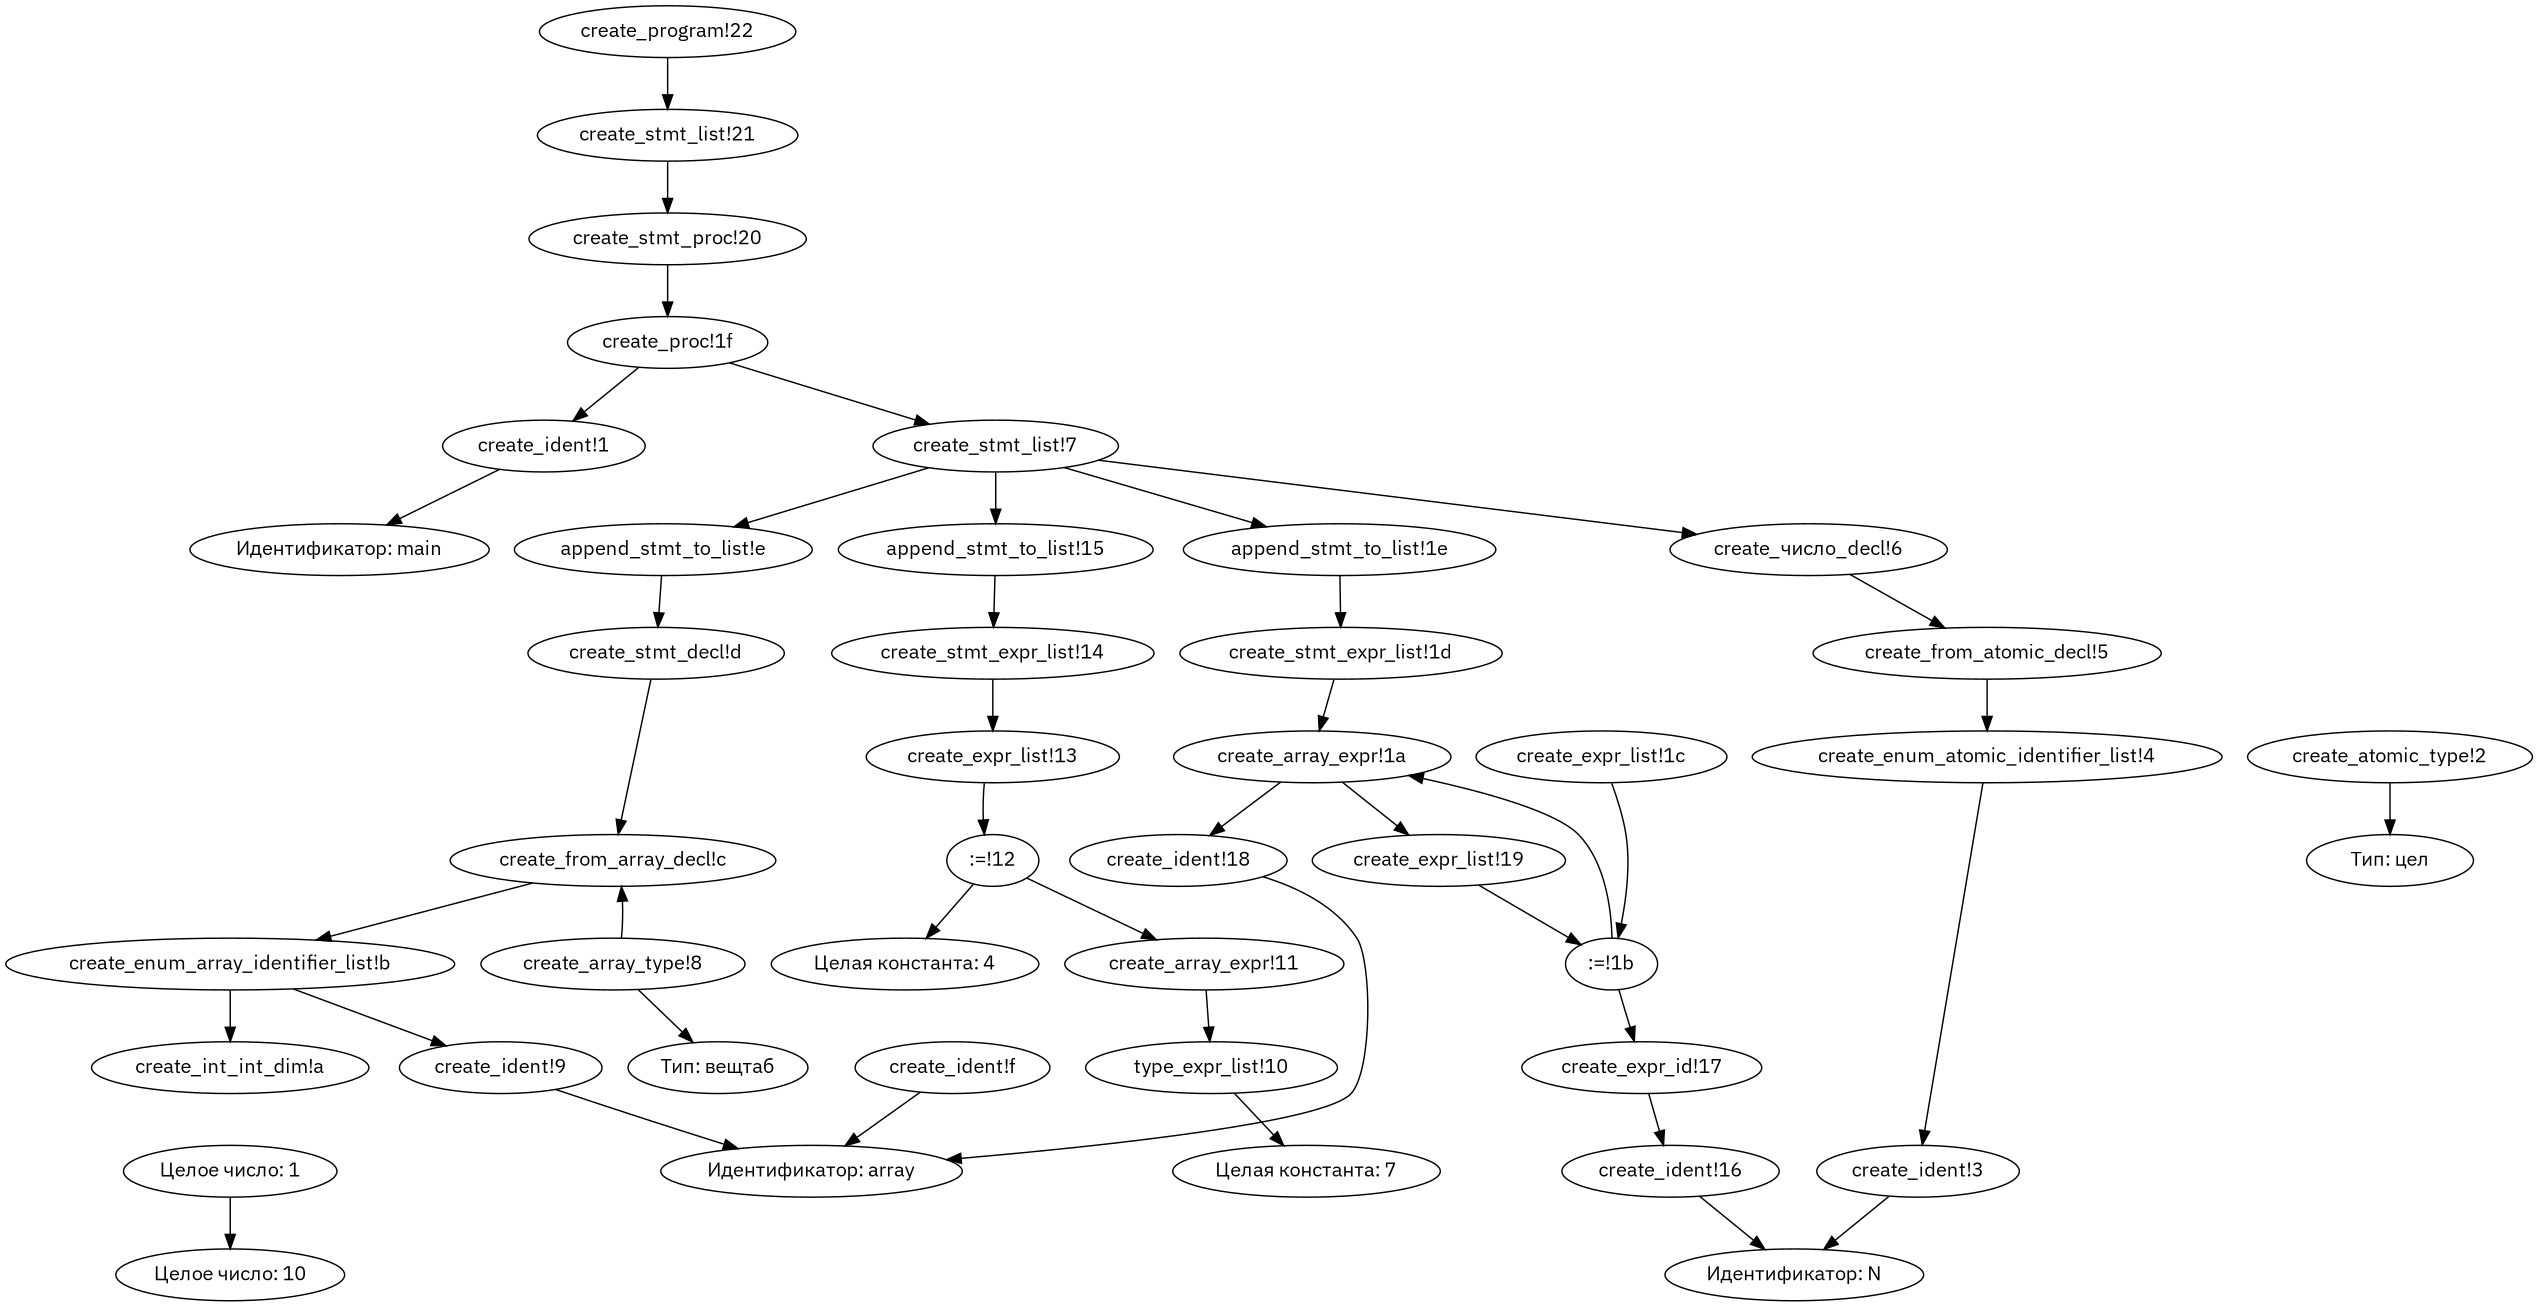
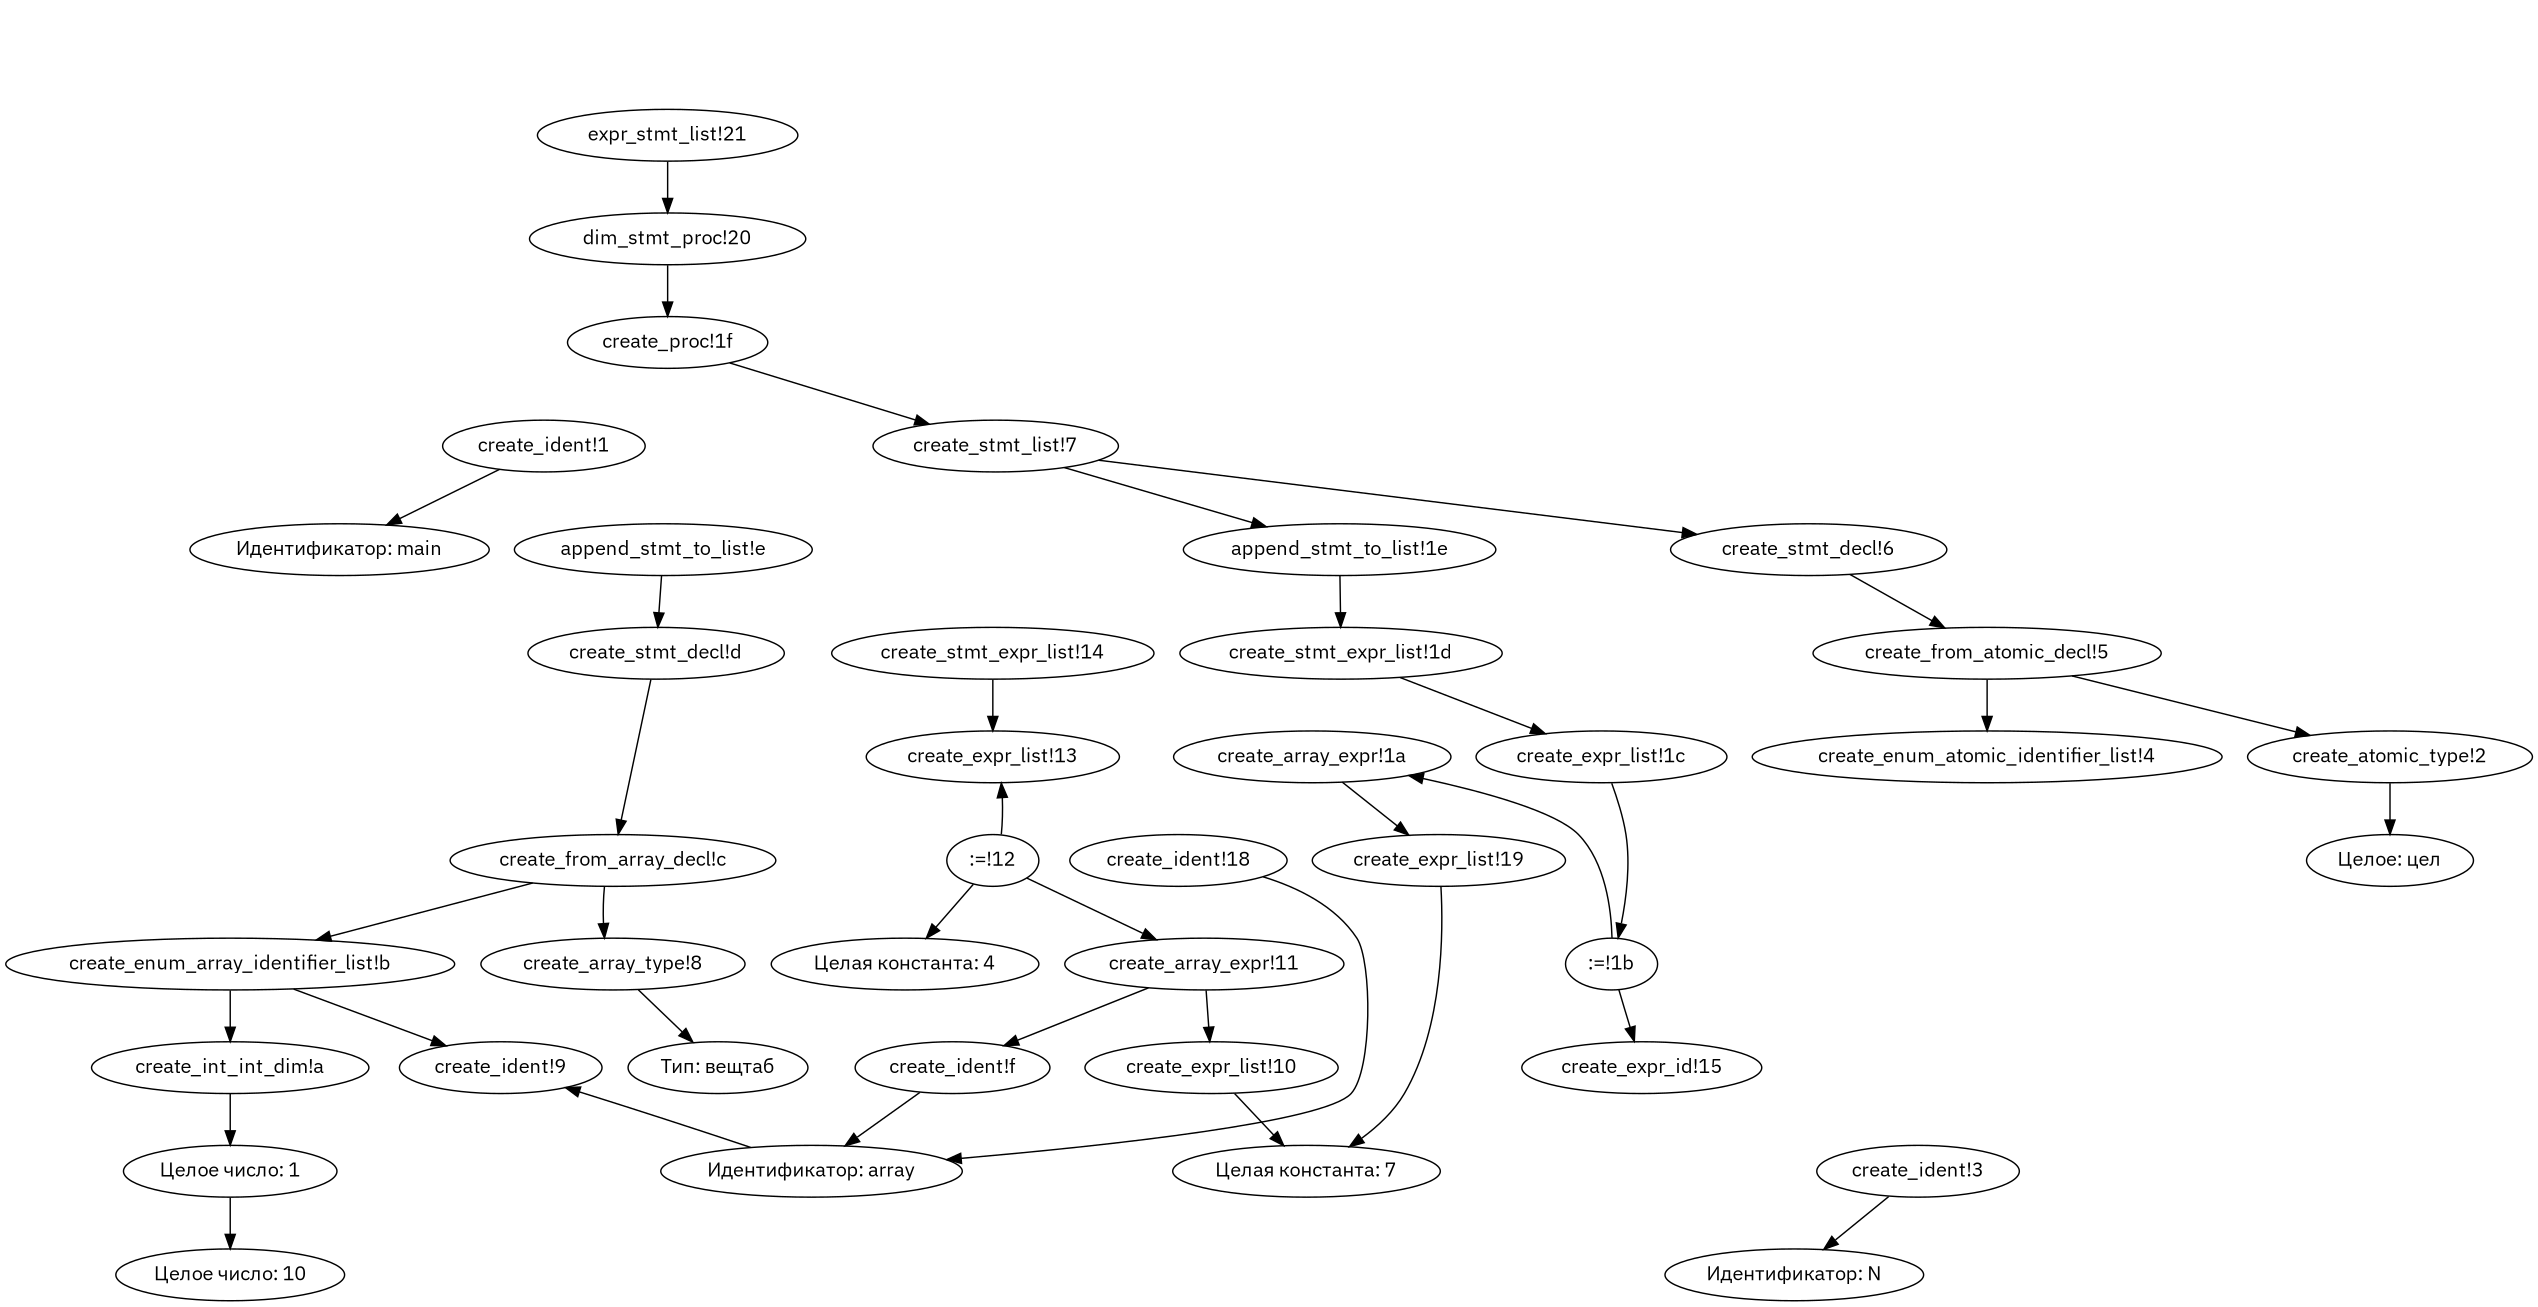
(668, 32) -> none
(668, 135) -> (668, 135)
(668, 239) -> (668, 239)
(611, 390) -> none
(838, 495) -> none
(996, 550) -> none
(1809, 550) -> (1809, 550)
(1329, 698) -> (1466, 703)
none -> (2184, 704)
(983, 802) -> (1002, 816)
(1251, 804) -> none
(2390, 860) -> (2390, 860)
(1524, 911) -> (1431, 1023)
(623, 920) -> (603, 905)
(1954, 957) -> none
none -> (1083, 1014)
(1212, 1068) -> (1212, 1068)
(1642, 1068) -> (1642, 1068)
none -> (230, 1112)
(640, 1117) -> (665, 1119)
(1671, 1171) -> none
